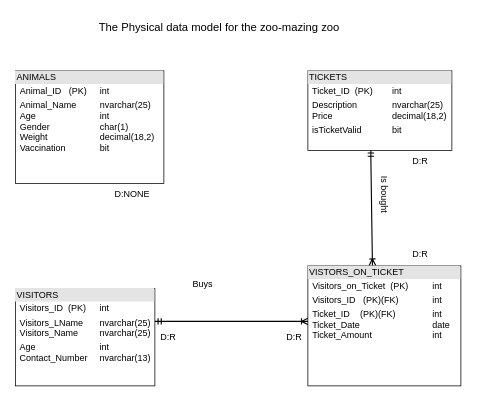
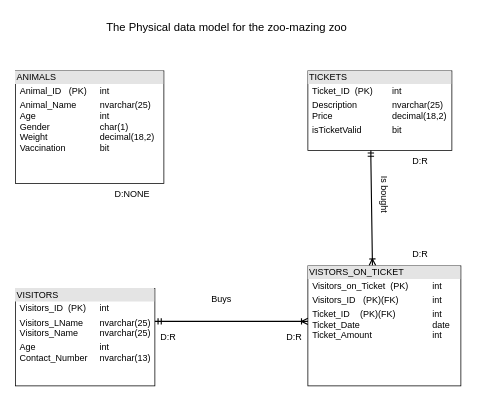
(219, 27) -> (227, 27)
(203, 285) -> (222, 300)
